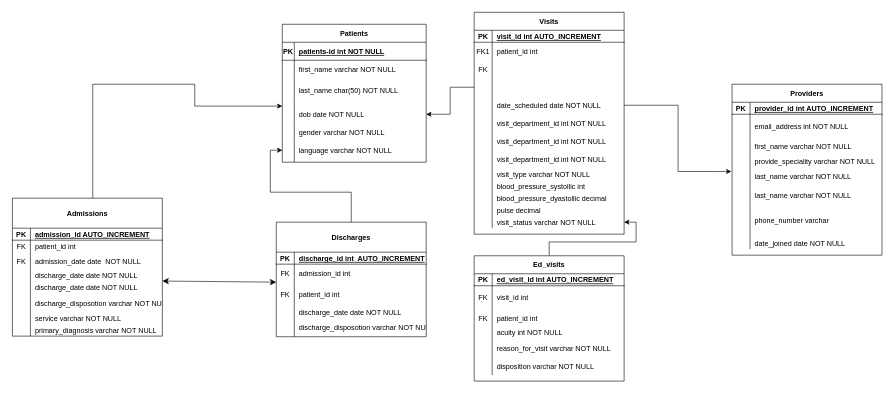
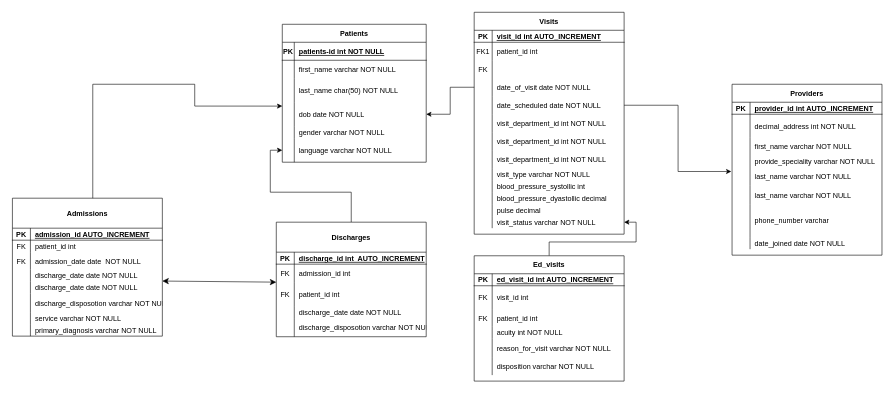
none -> (558, 87)
(802, 126) -> (806, 126)
